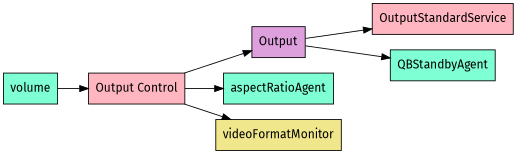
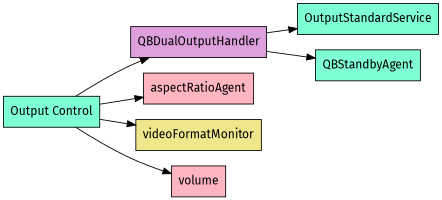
(443, 19) -> (368, 19)
(279, 42) -> (199, 42)
(31, 89) -> (199, 181)
(69, 89) -> (118, 152)
(137, 89) -> (52, 112)
(279, 89) -> (199, 89)
